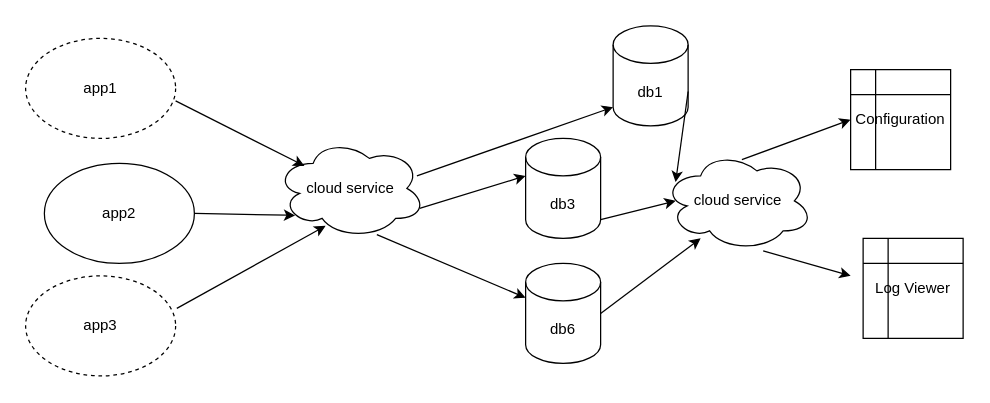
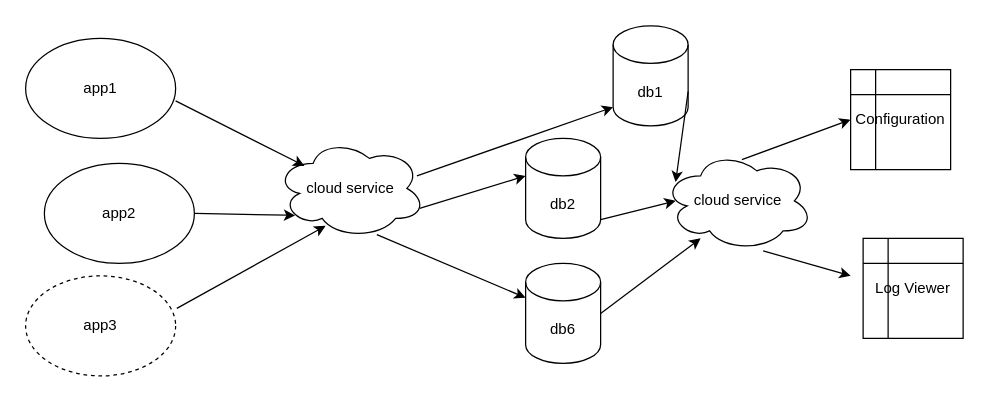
(101, 88) -> (101, 88)
(563, 204) -> (563, 204)
